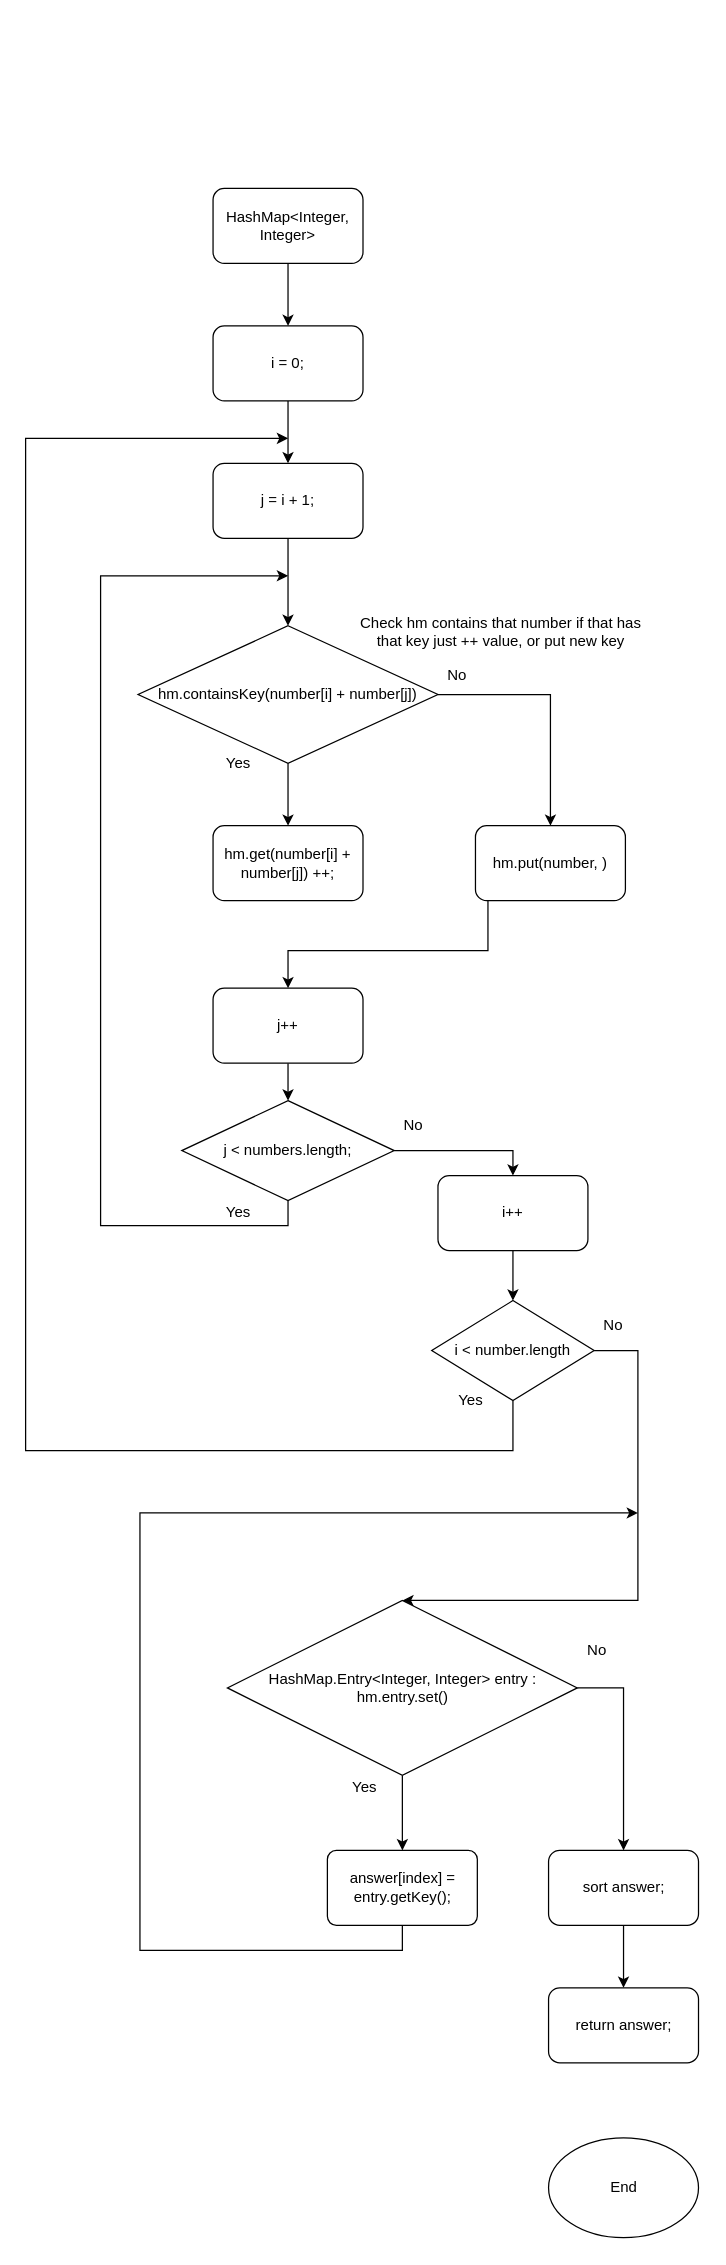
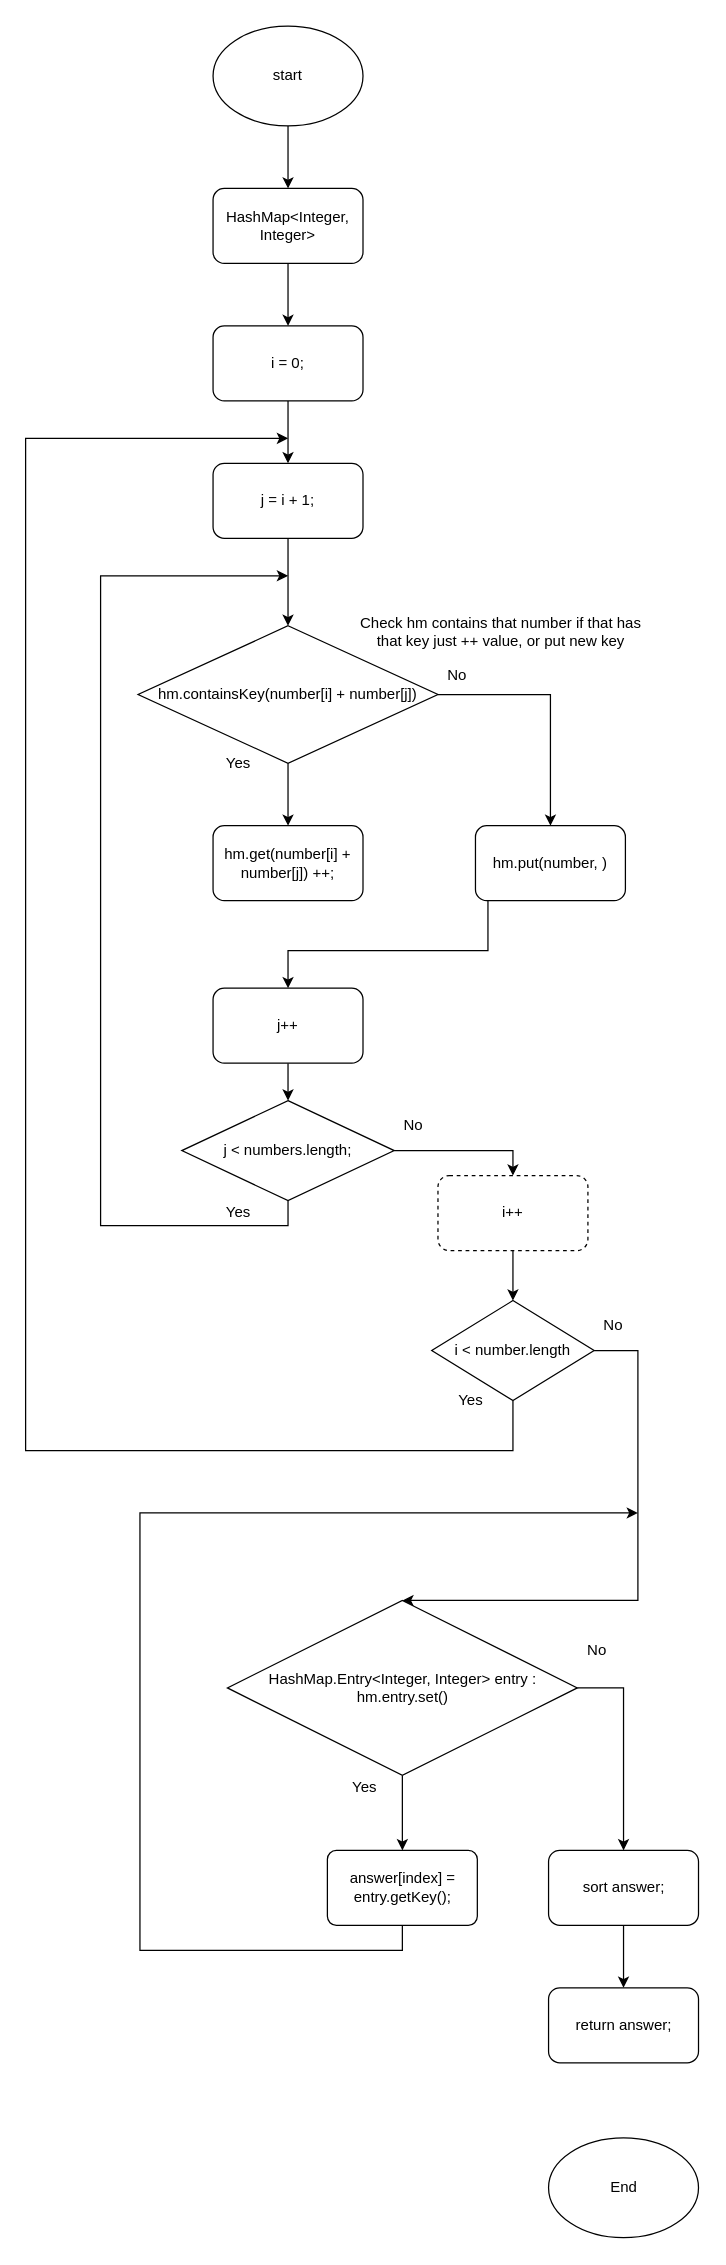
none -> (288, 76)
none -> (288, 153)
(513, 1213) -> (513, 1213)
